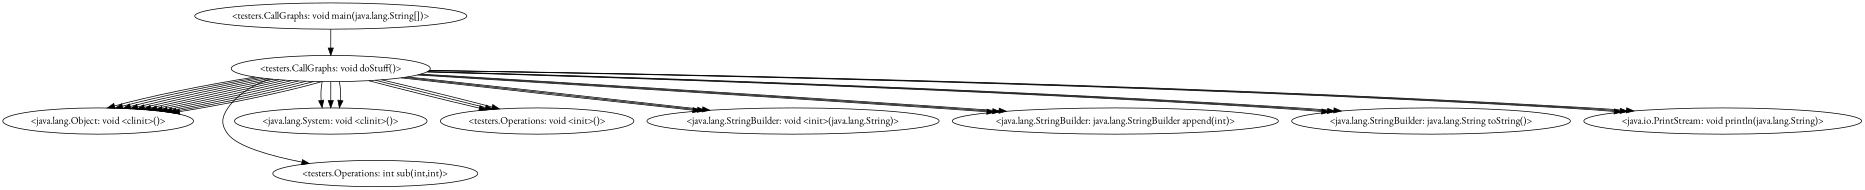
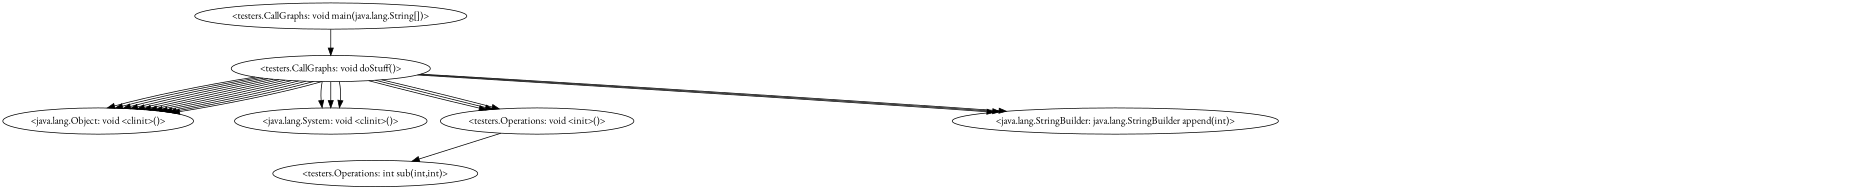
(793, 121) -> none
(1431, 121) -> none
(1723, 121) -> none
(228, 134) -> (460, 146)
